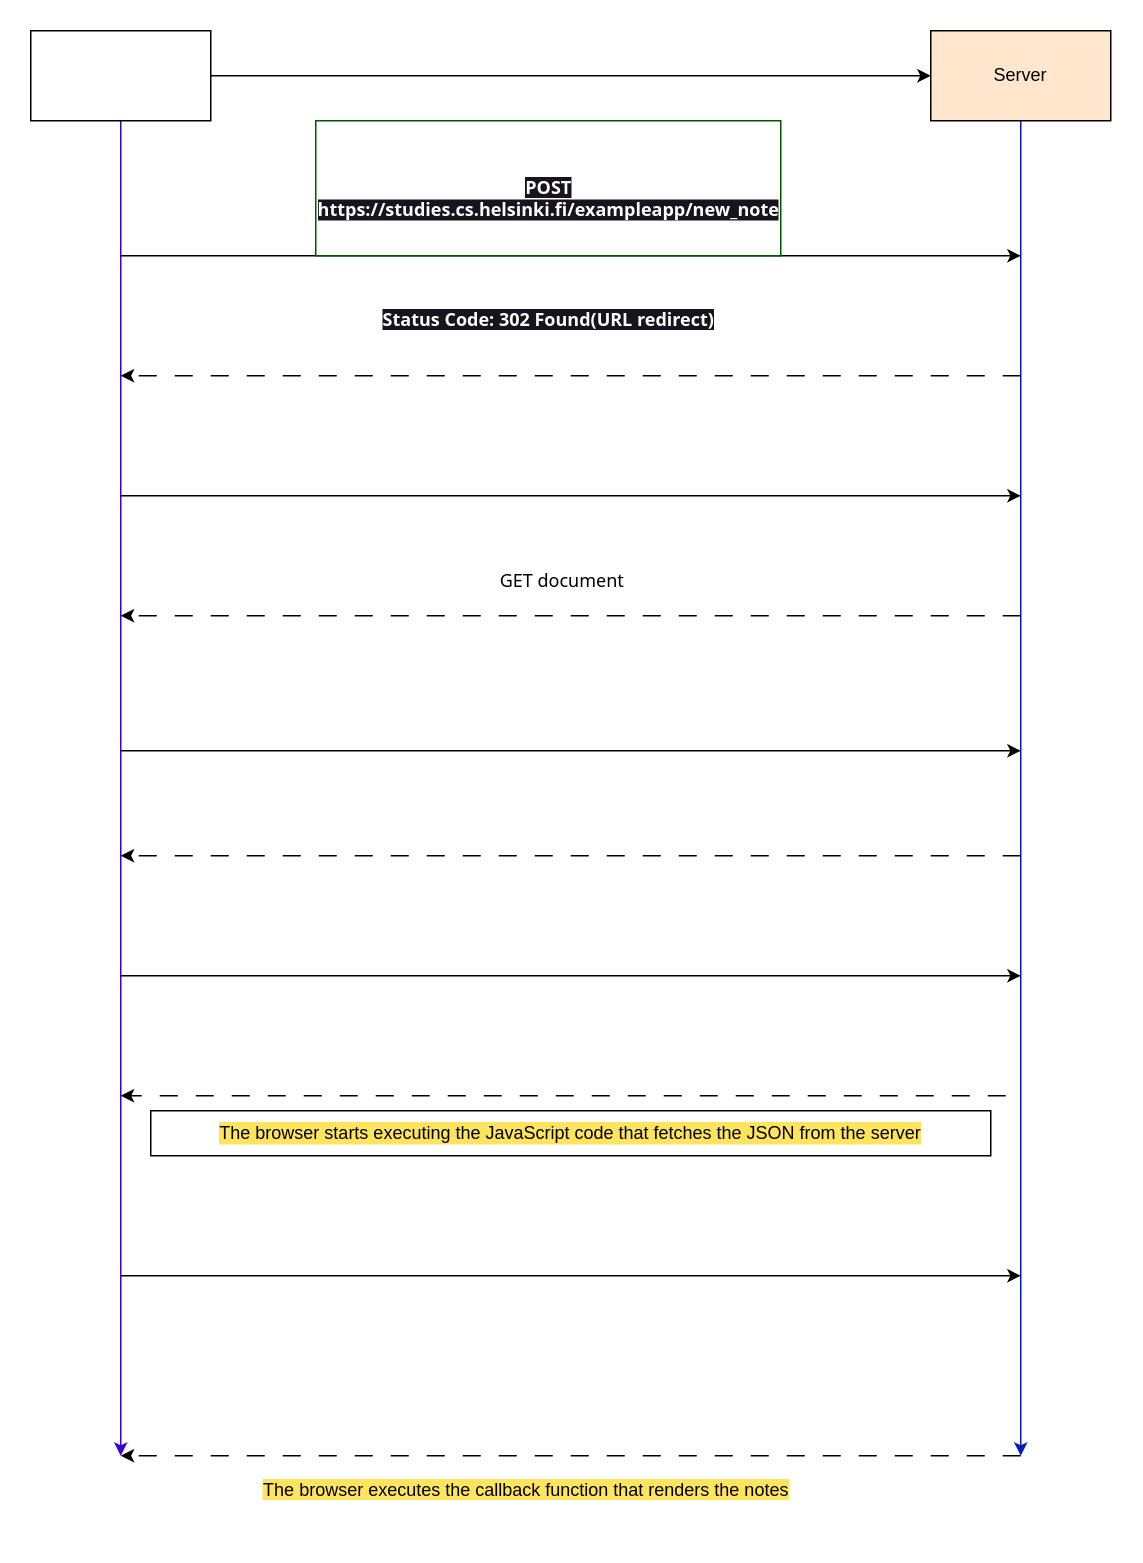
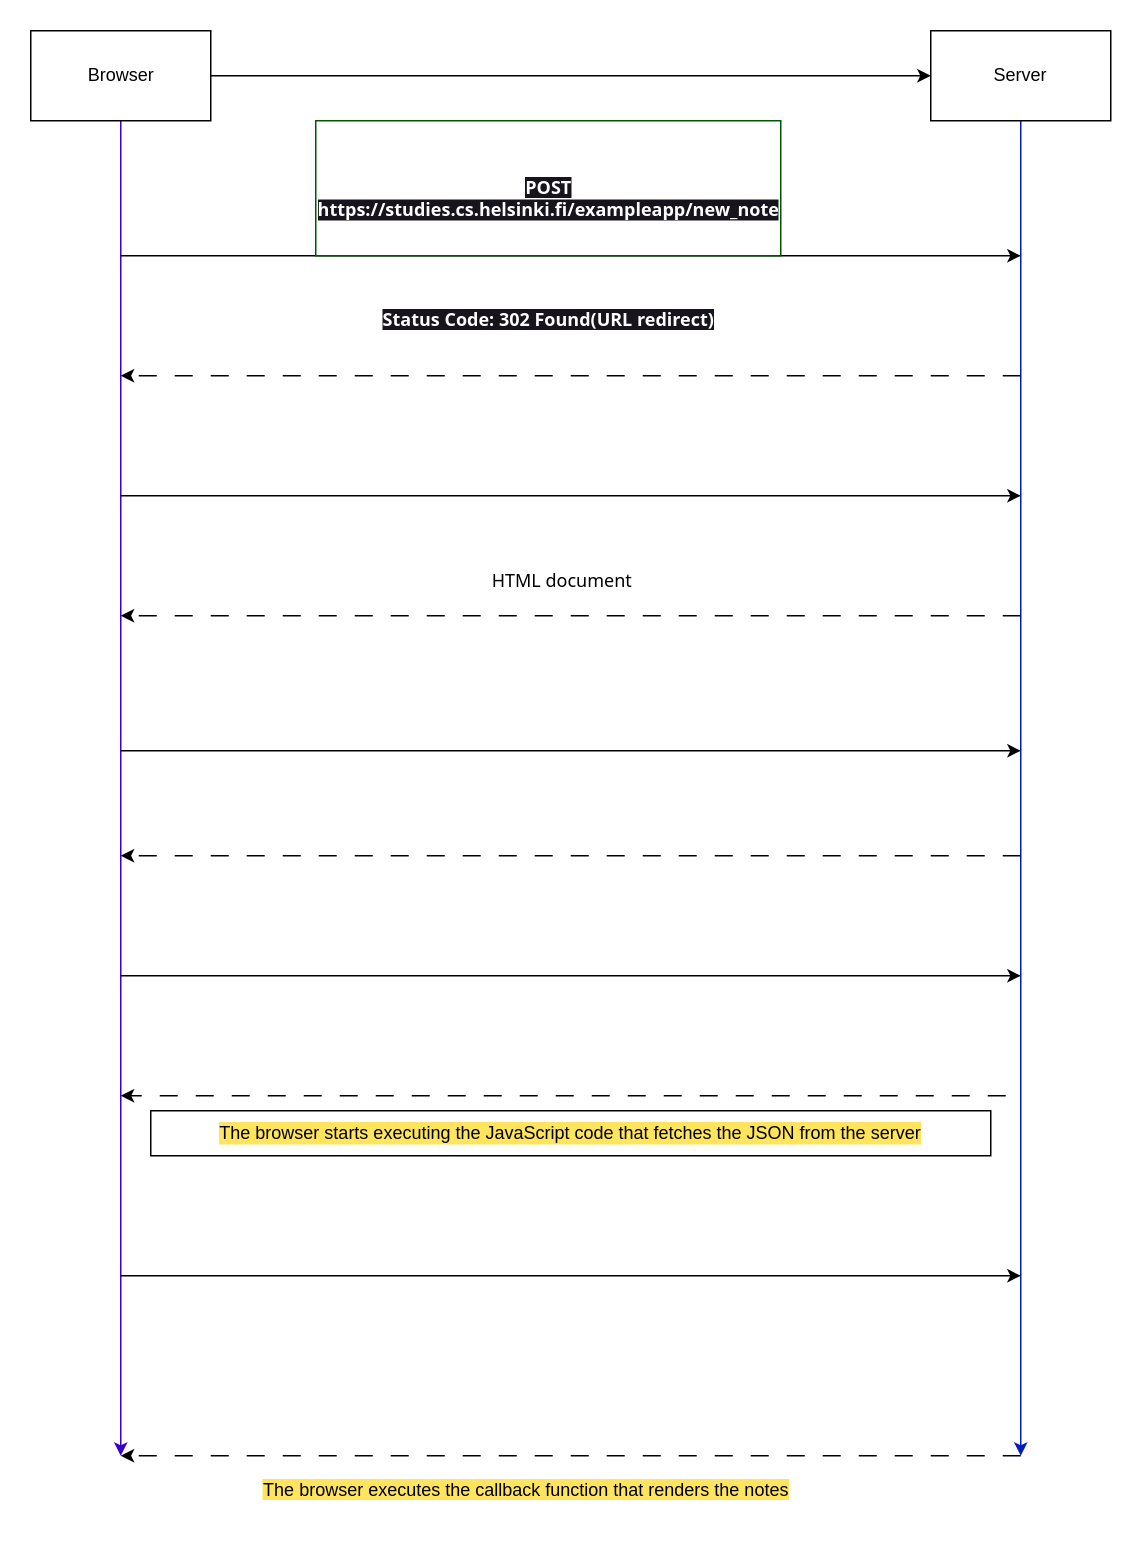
none -> (121, 76)
(1021, 76) -> (1021, 76)
(557, 578) -> (557, 578)
